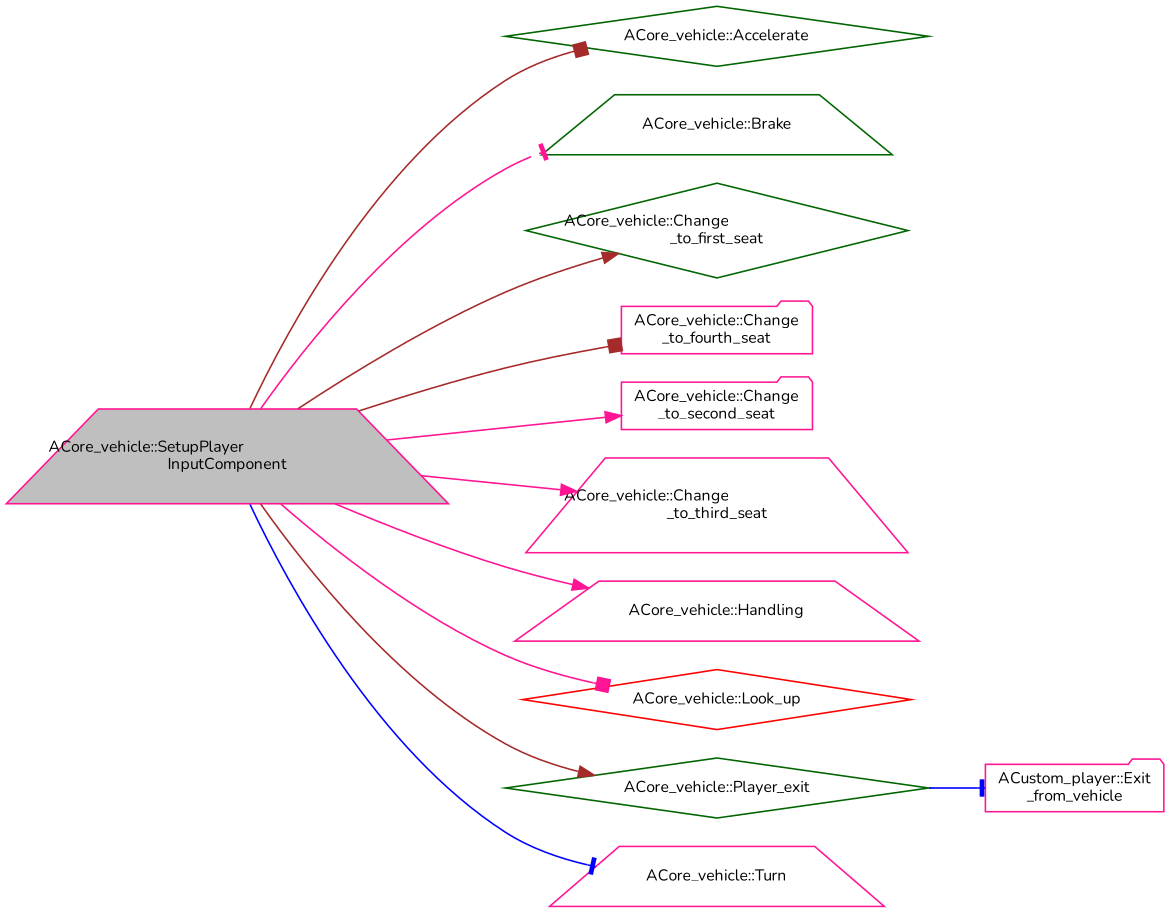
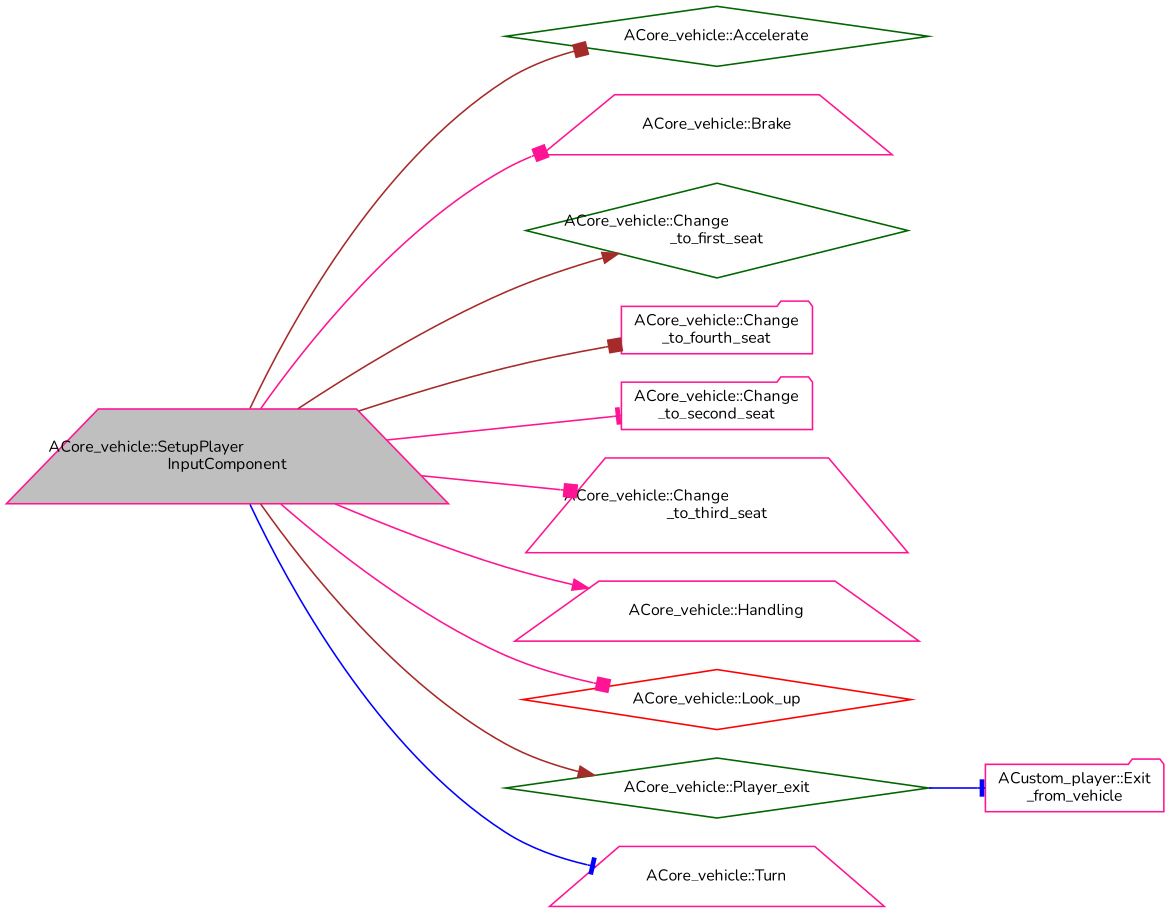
(717, 125) -> (717, 125)
(381, 266) -> (381, 266)
(500, 428) -> (500, 428)
(491, 483) -> (491, 483)
